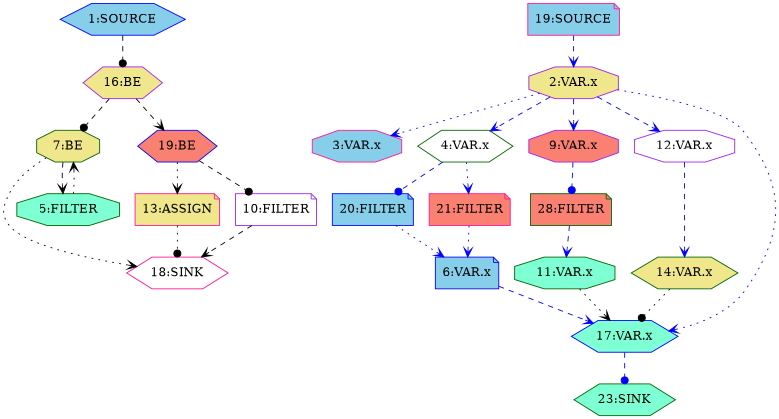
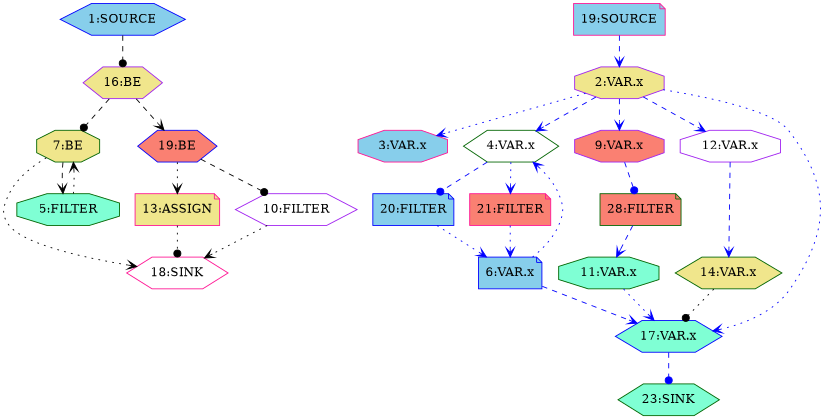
(276, 210) -> (296, 210)
none -> (562, 214)
(231, 239) -> (240, 240)
(592, 302) -> (636, 302)
